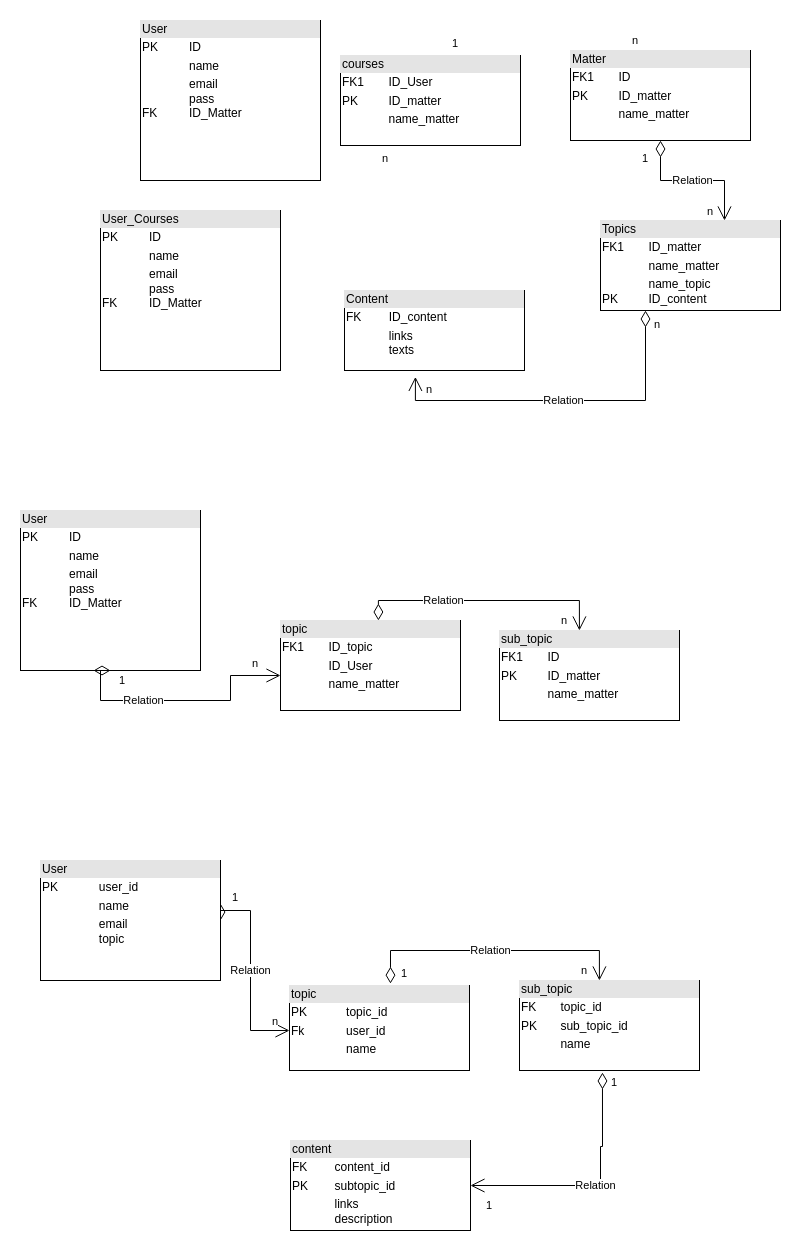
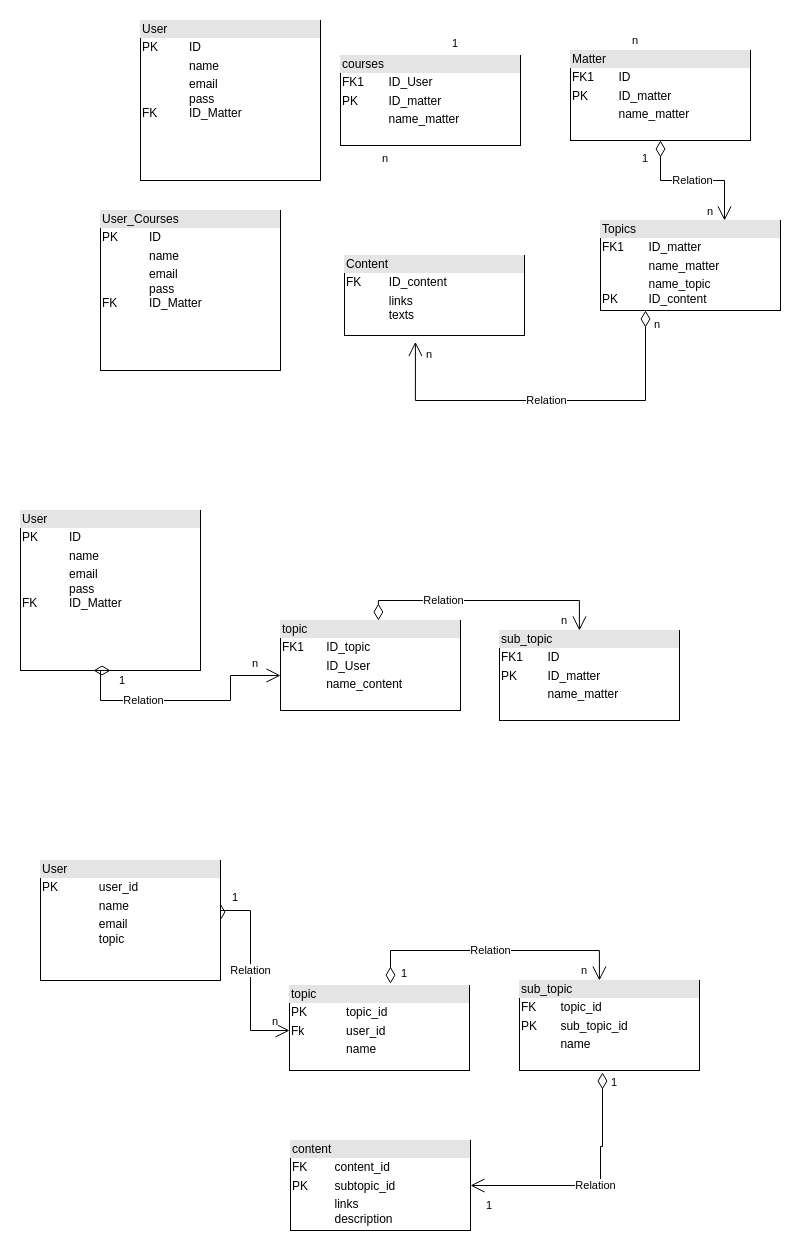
(435, 331) -> (435, 296)
(317, 657) -> (321, 657)
